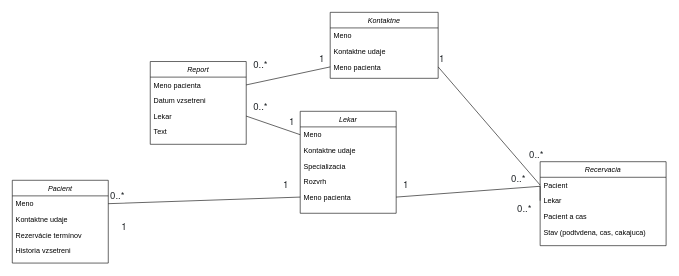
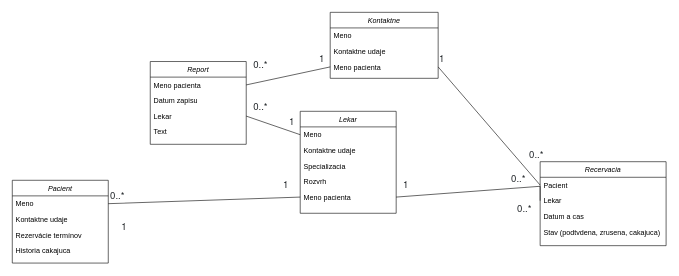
(182, 101) -> (176, 101)
(567, 217) -> (564, 217)
(601, 232) -> (609, 232)
(48, 251) -> (47, 251)
